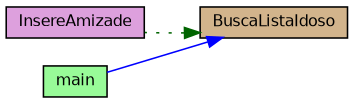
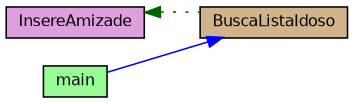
(164, 33) -> (180, 12)
